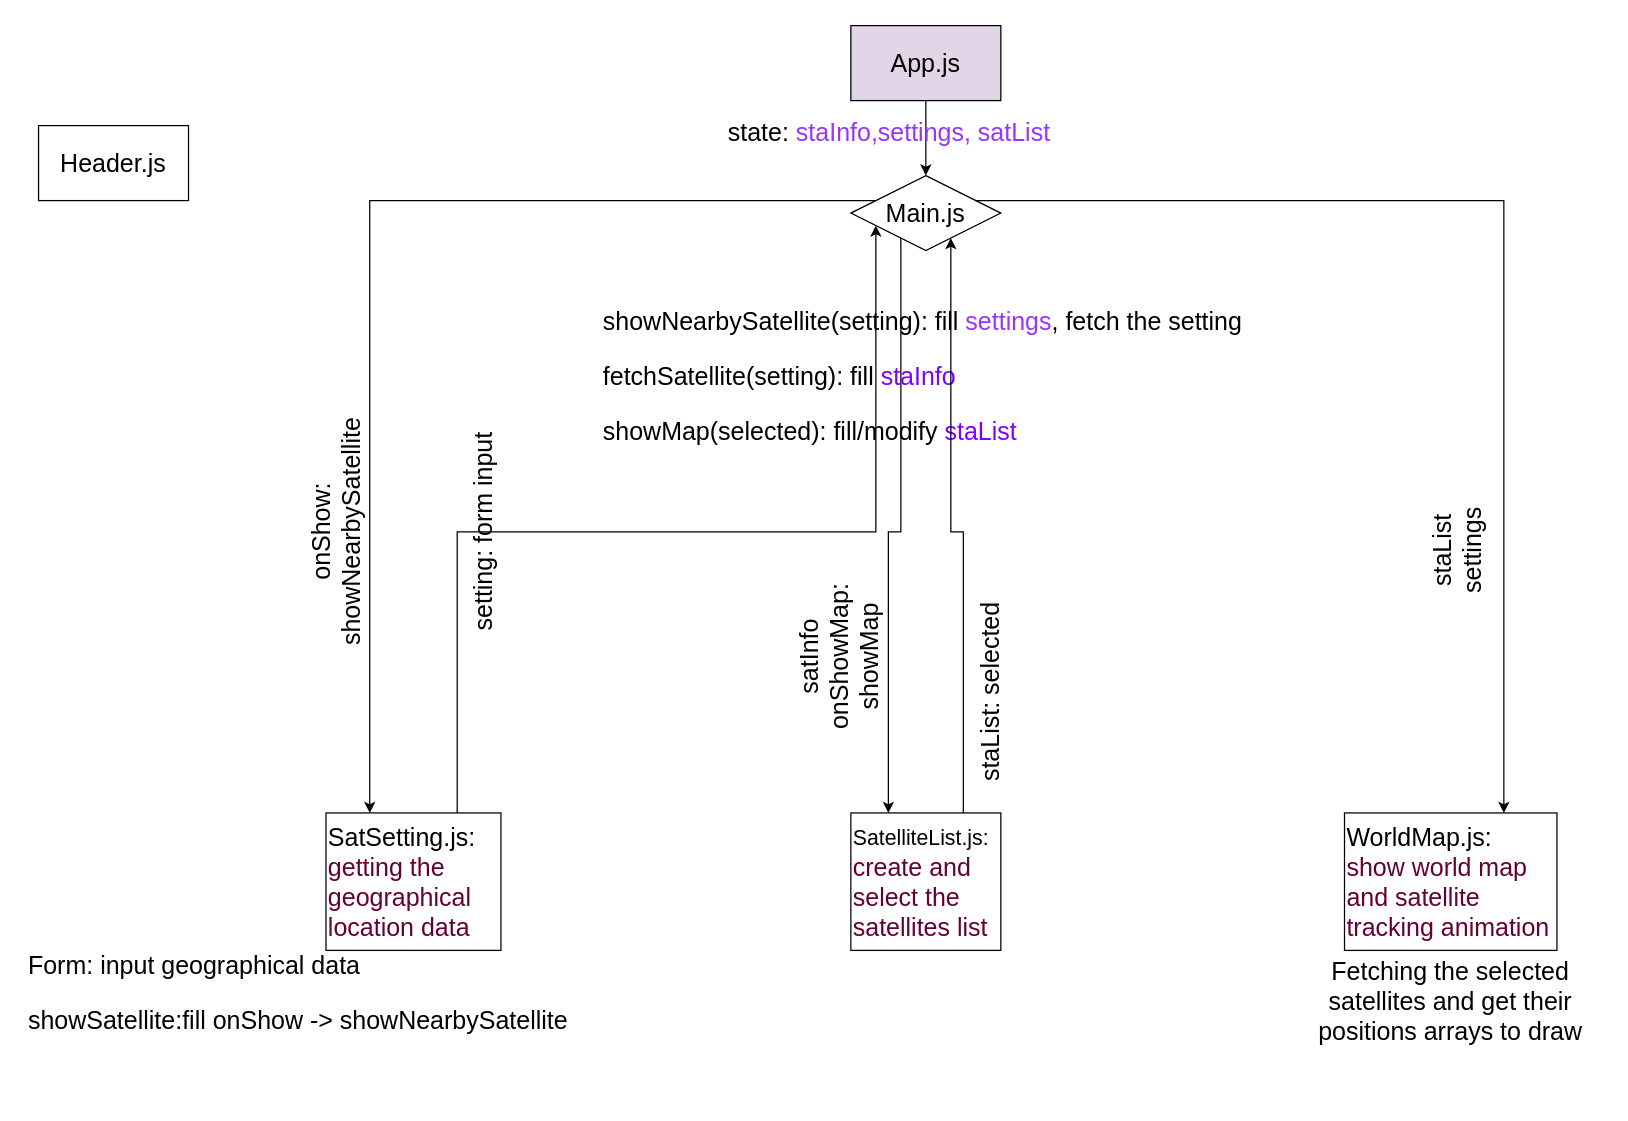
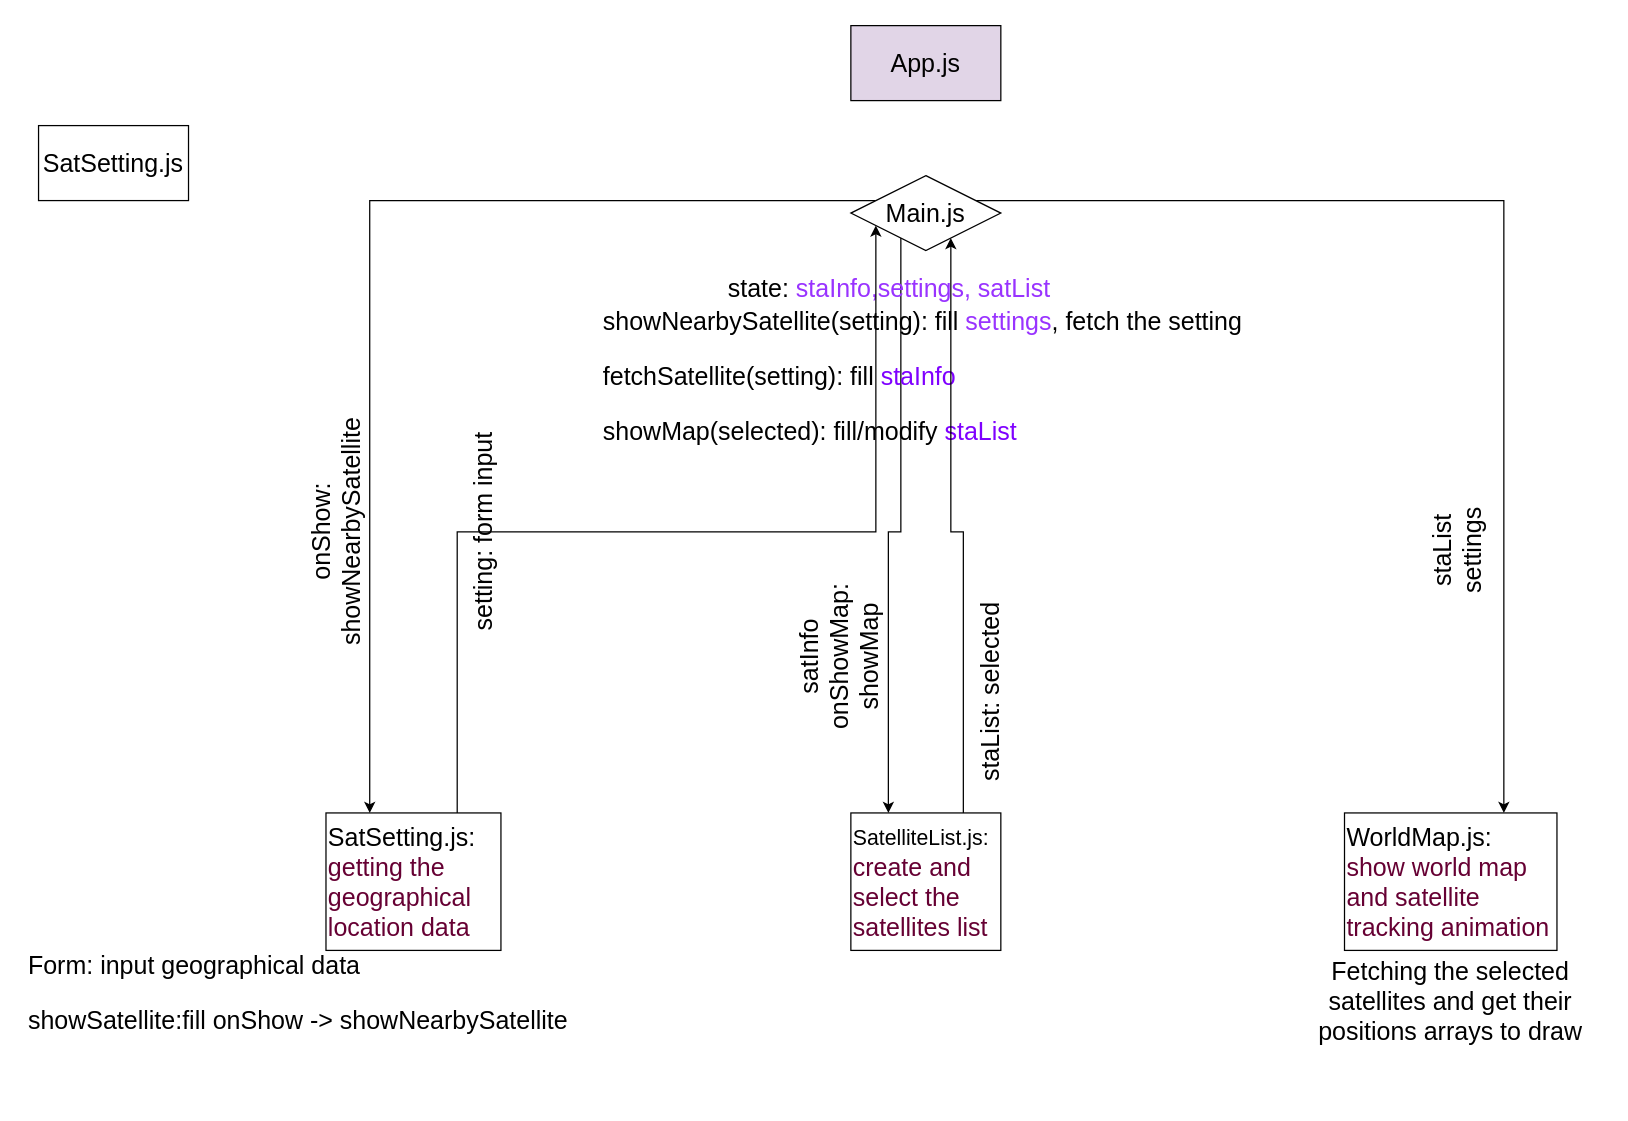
(926, 132) -> (926, 288)
(926, 134) -> none
(113, 163) -> (113, 163)
